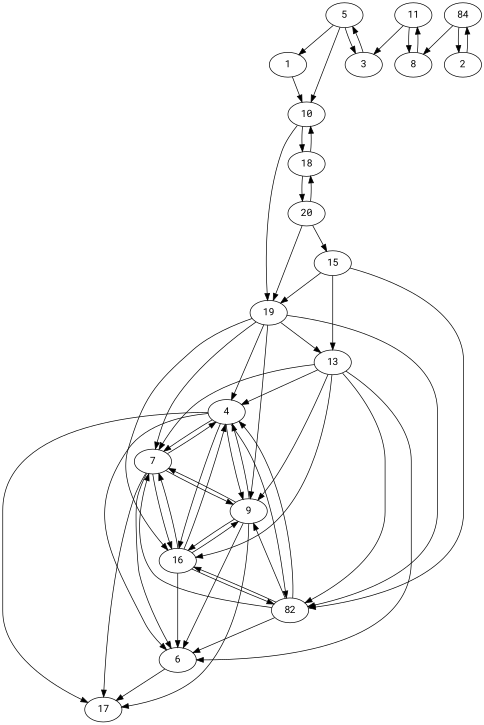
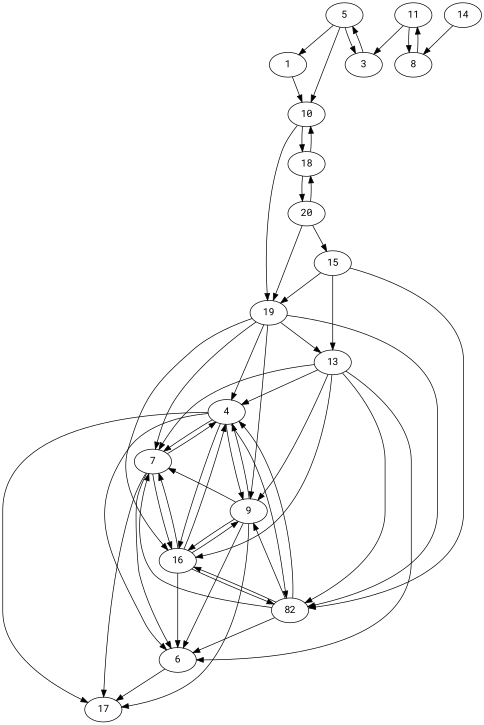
(463, 15) -> (463, 15)
(463, 65) -> none
(196, 486) -> none
